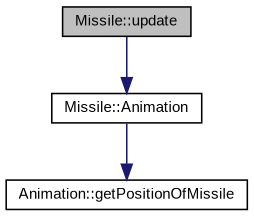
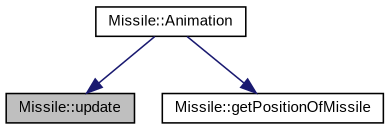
(127, 57) -> (127, 60)
(127, 195) -> (273, 108)
